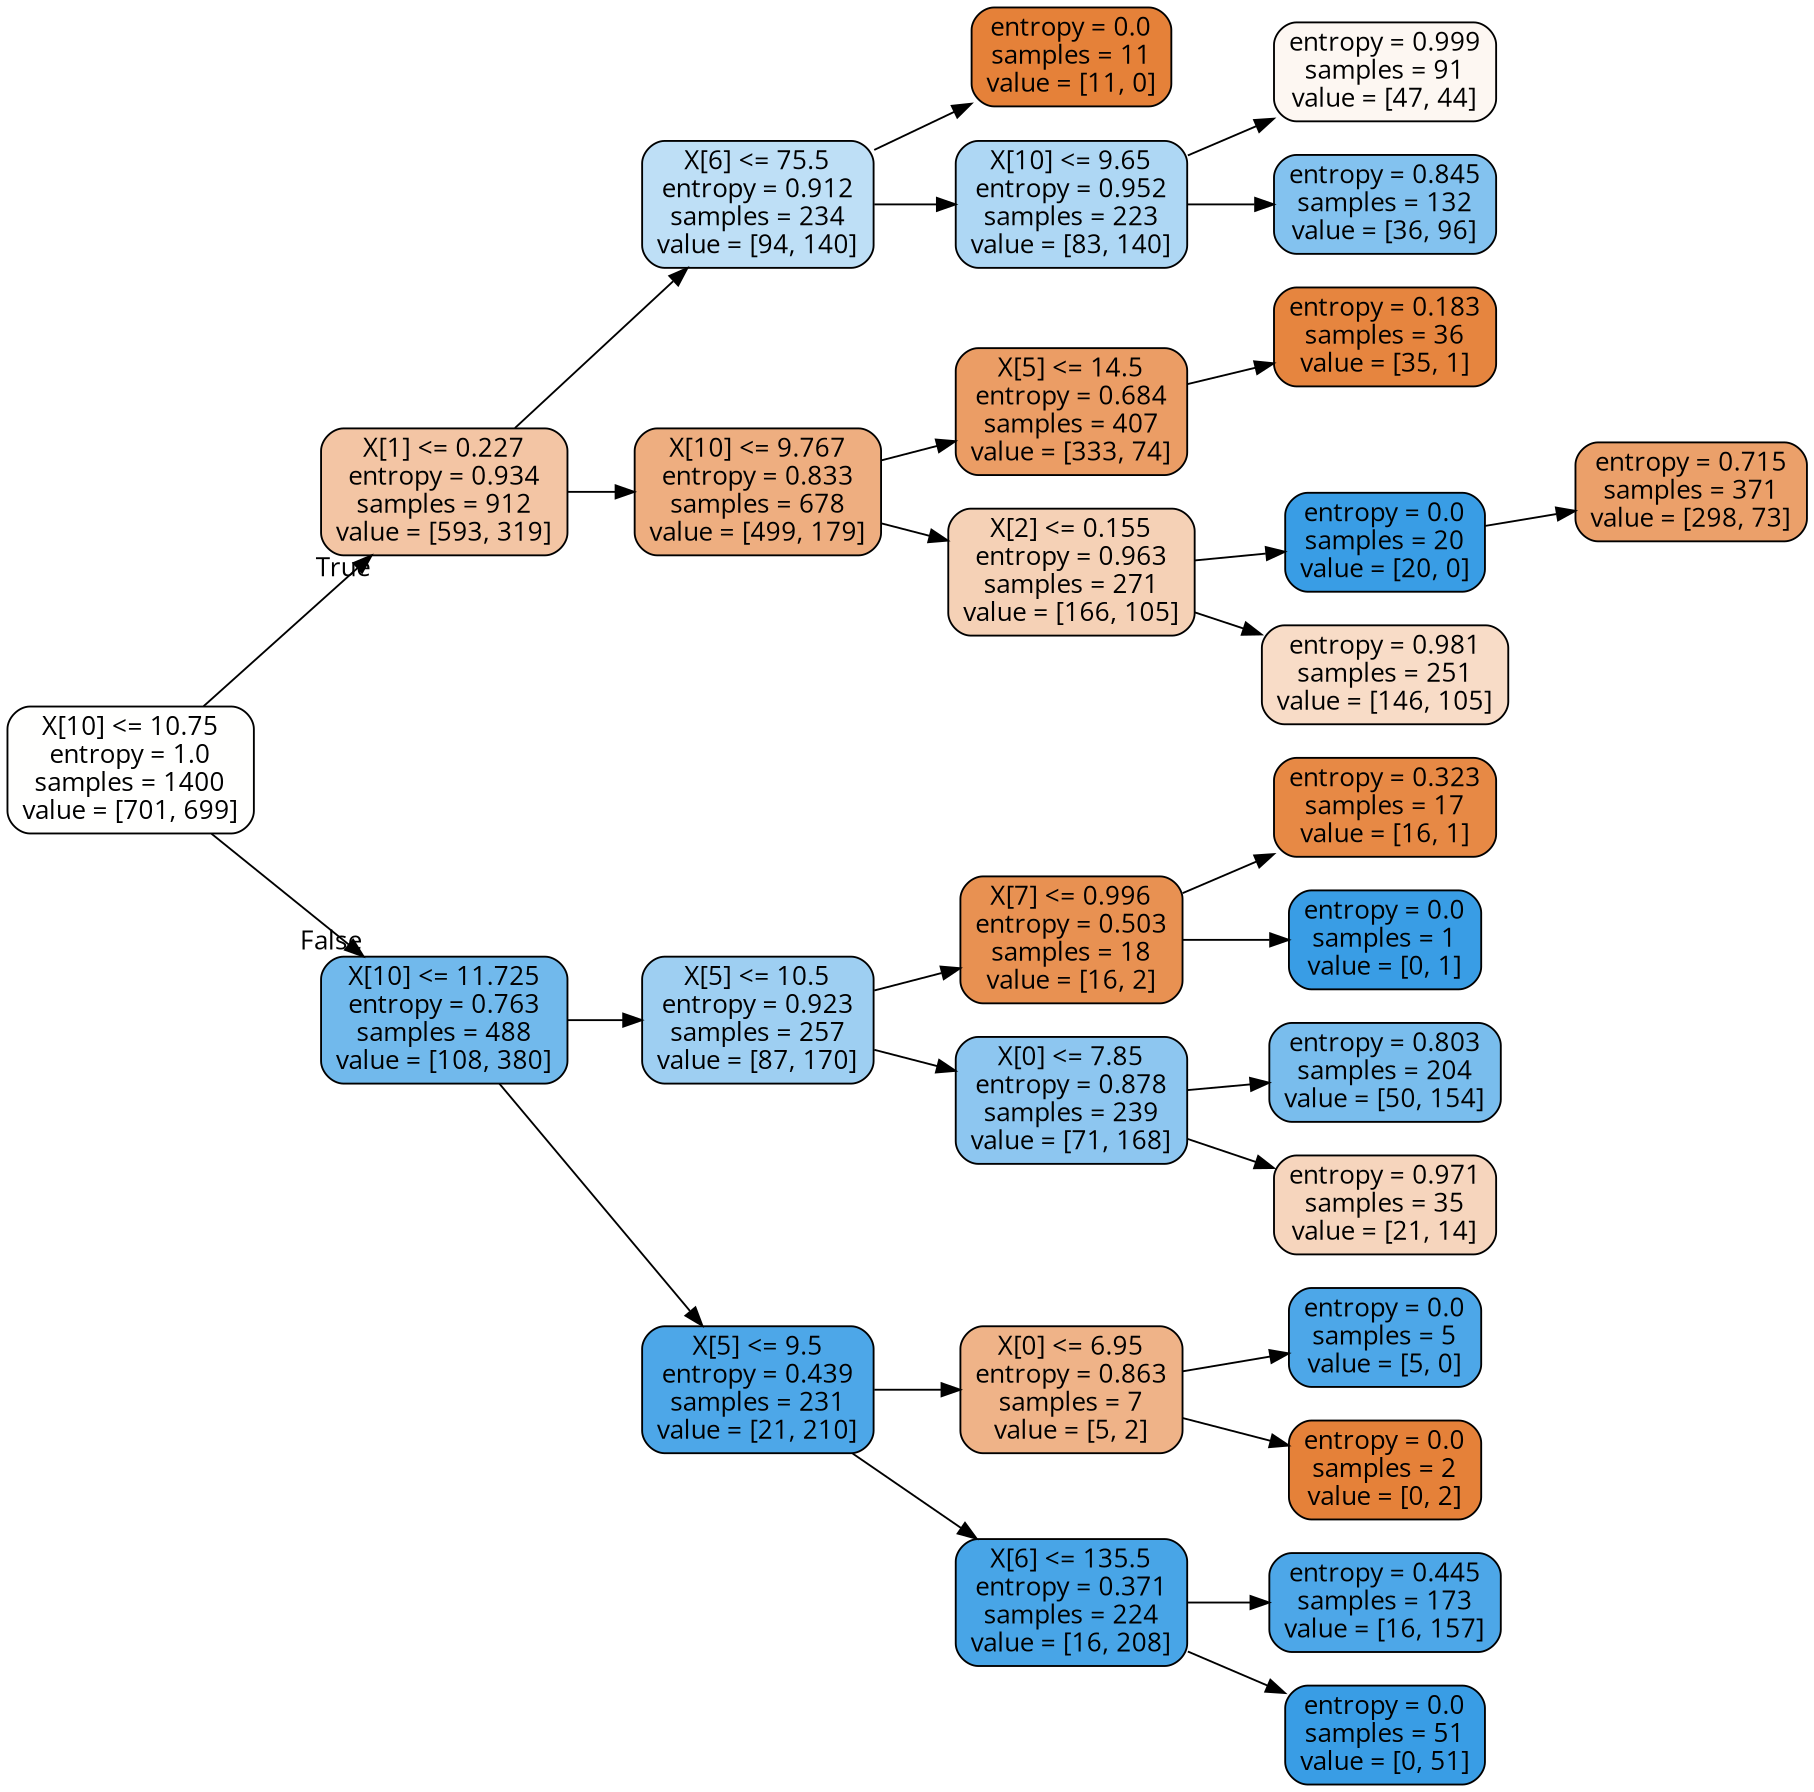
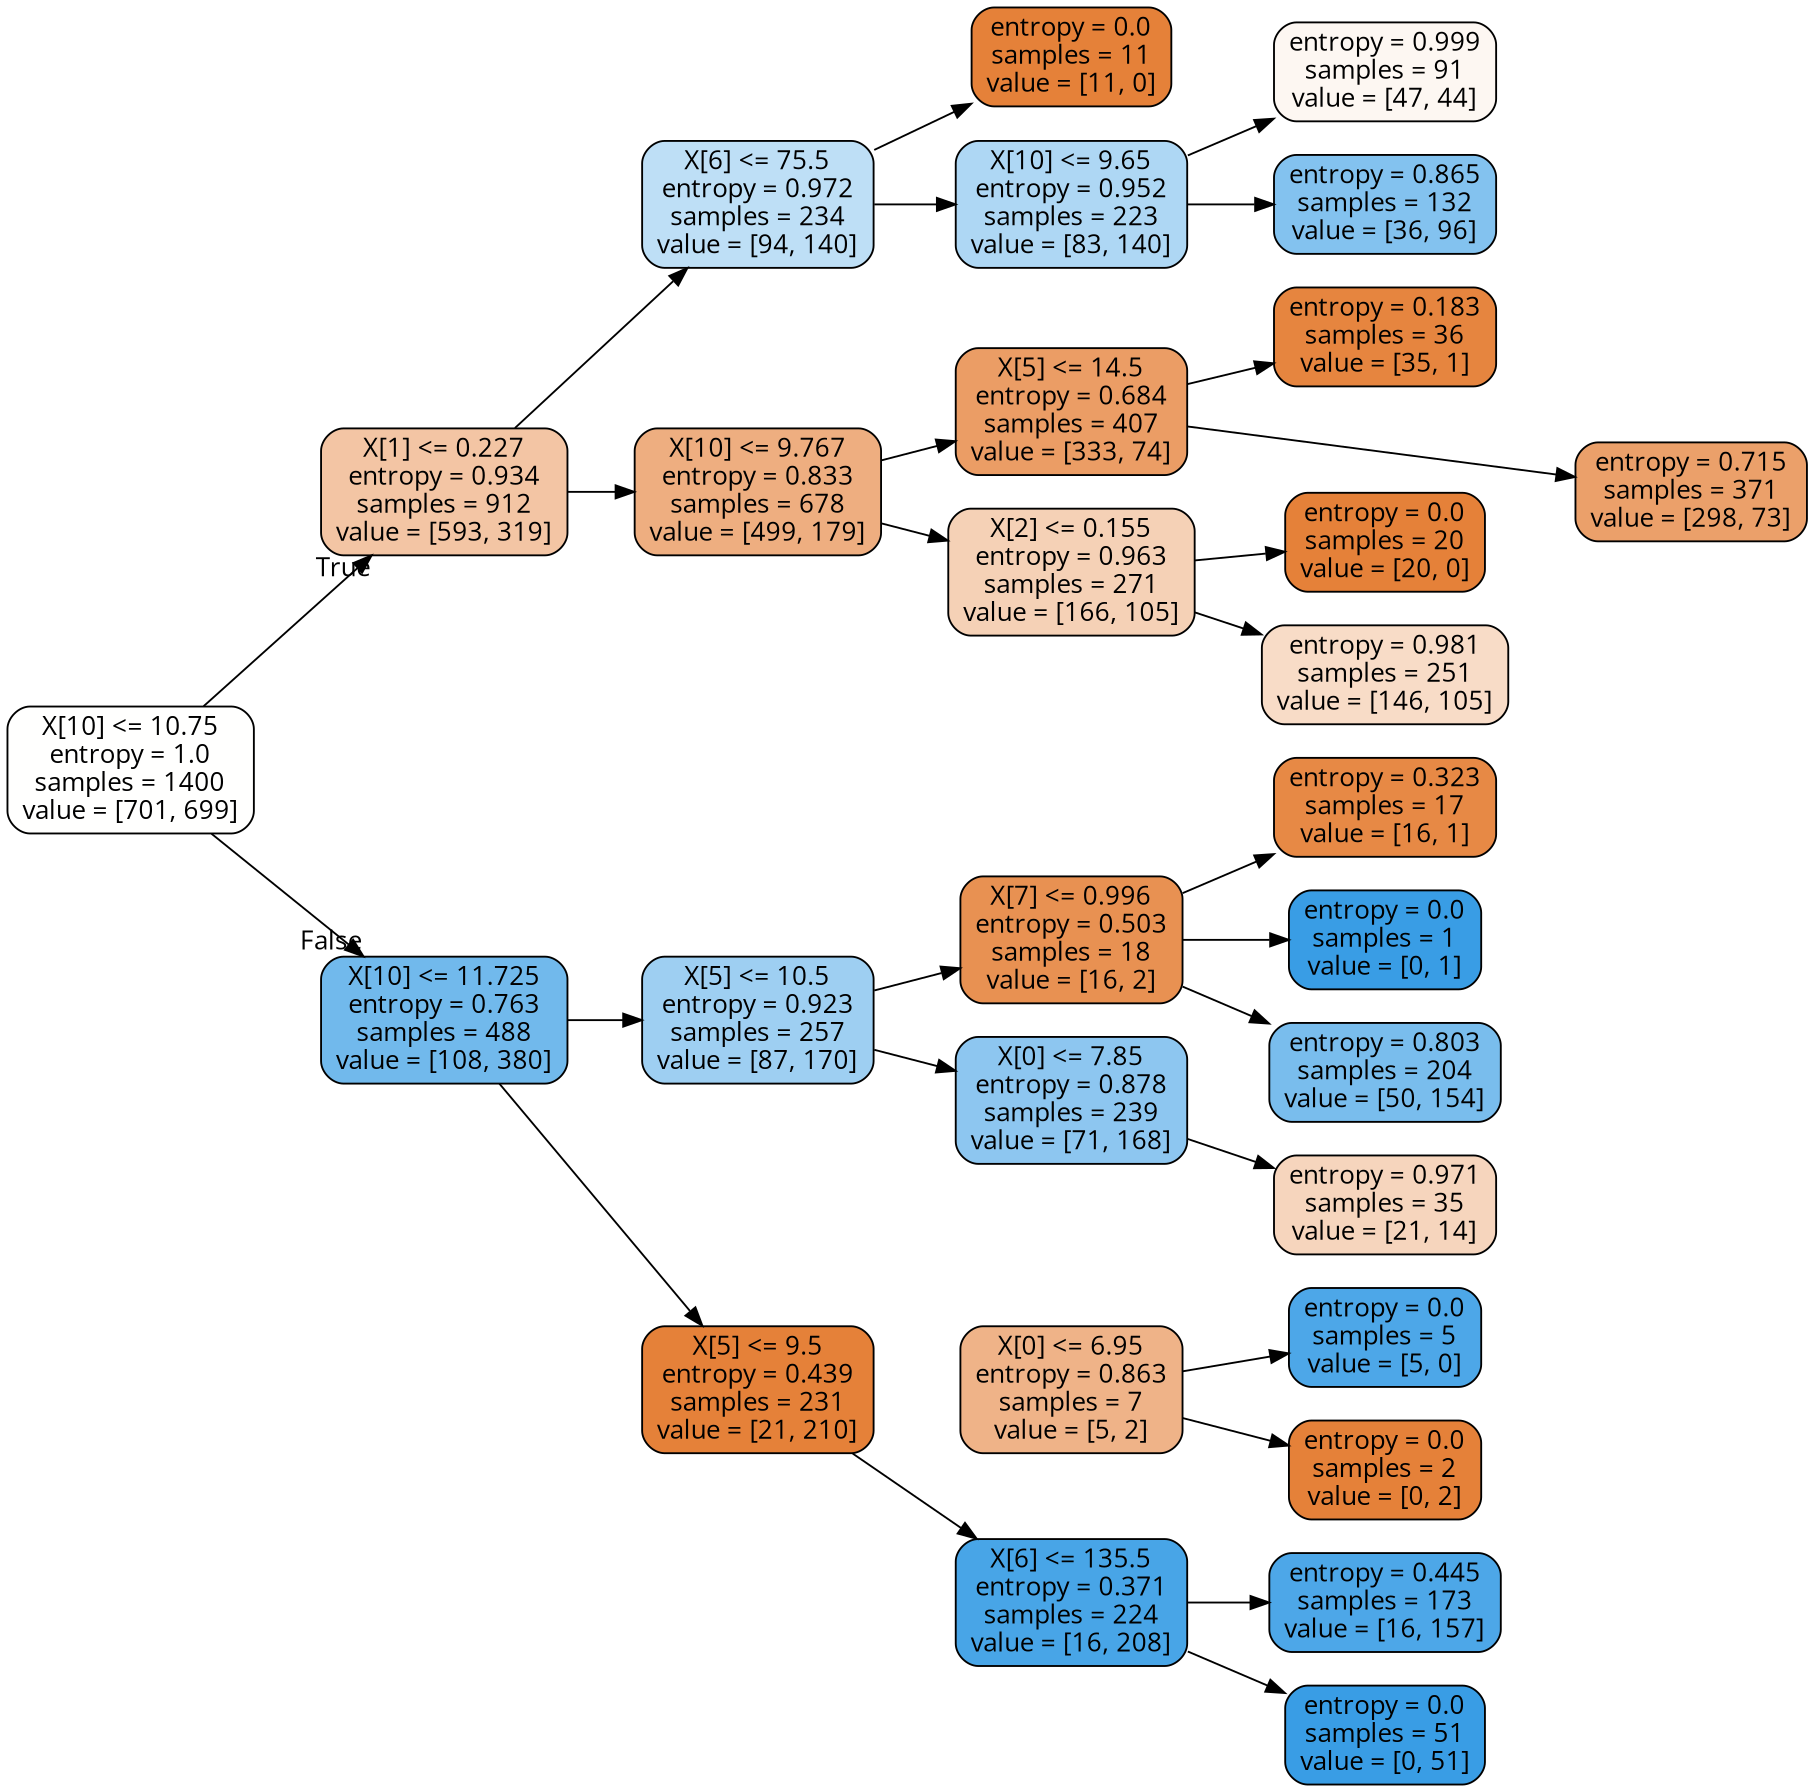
(758, 204) -> (758, 204)
(1385, 204) -> (1385, 204)
(1521, 520) -> (1372, 451)
(1385, 542) -> (1385, 542)
(1219, 1087) -> (1217, 1001)
(758, 1390) -> (758, 1390)
(908, 1390) -> none
